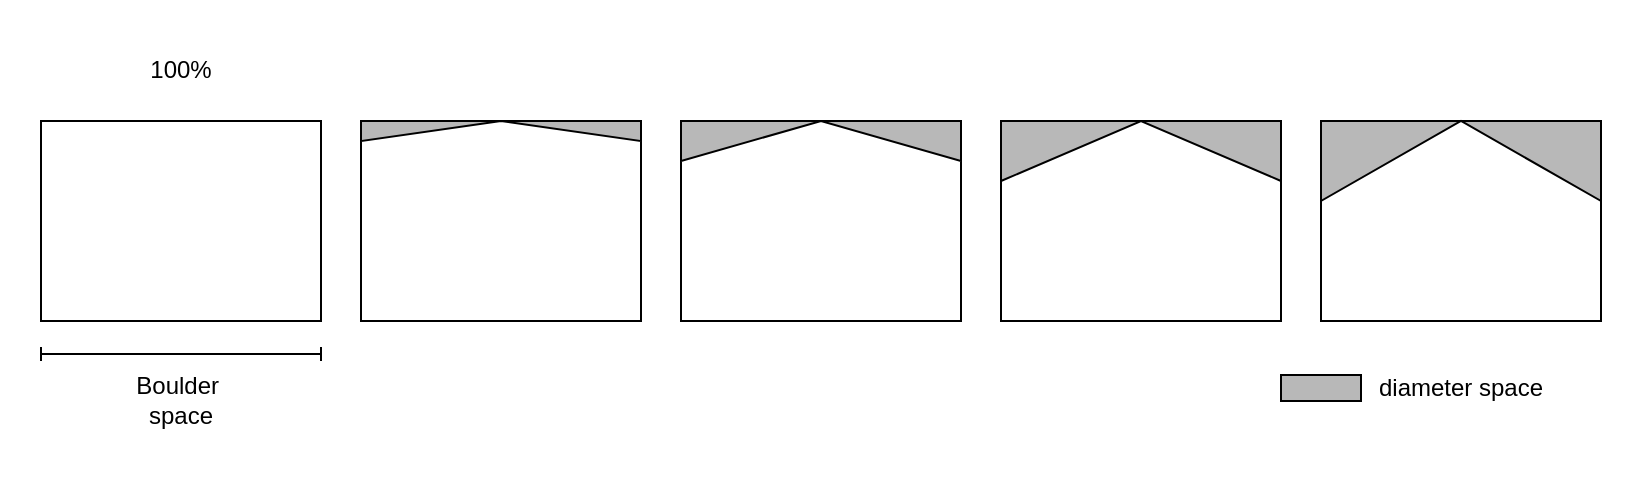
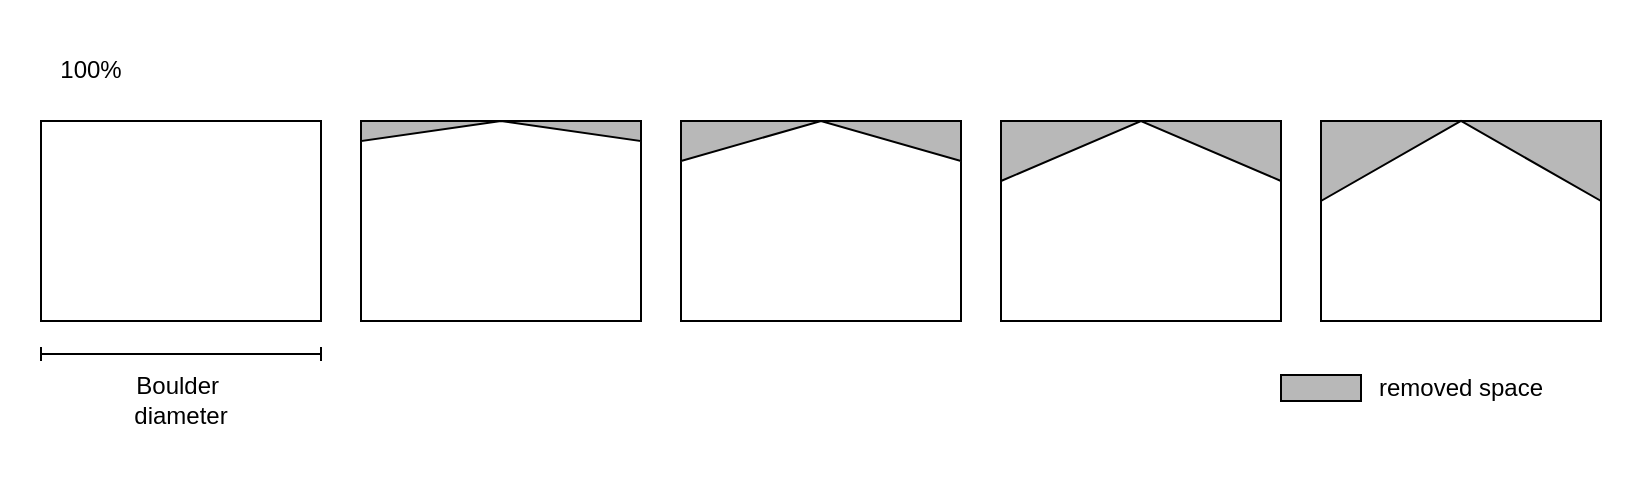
(181, 71) -> (91, 71)
(1462, 389) -> (1462, 389)
(182, 401) -> (182, 401)
